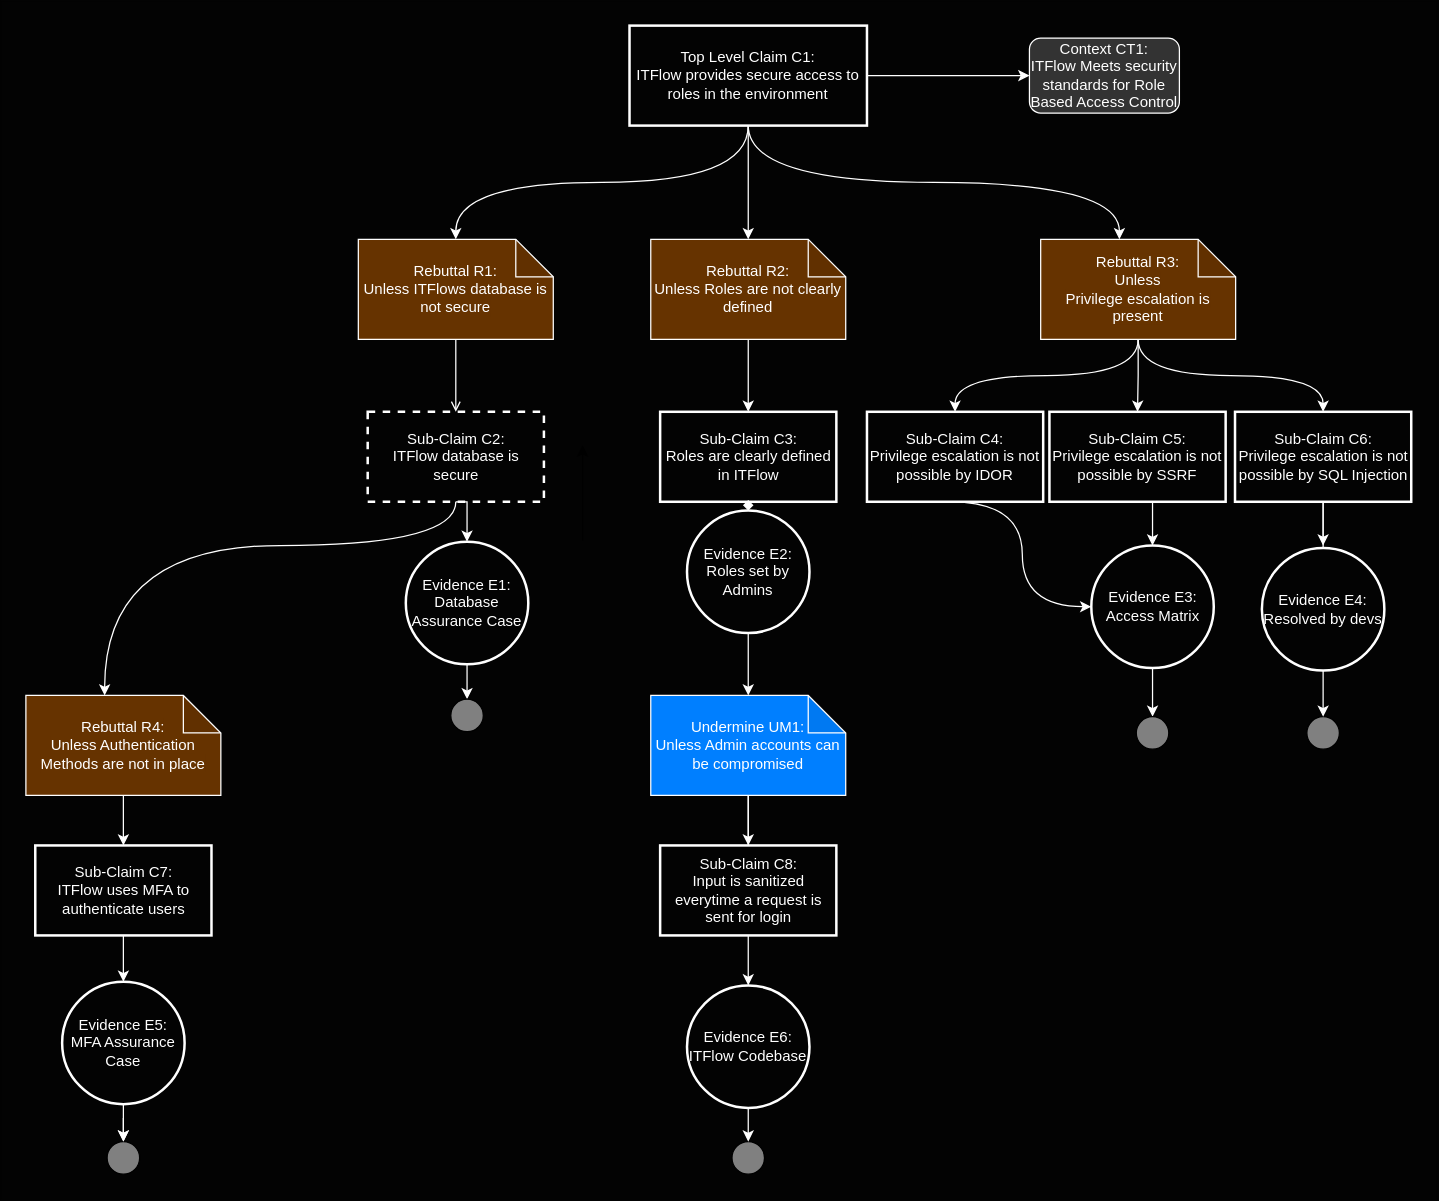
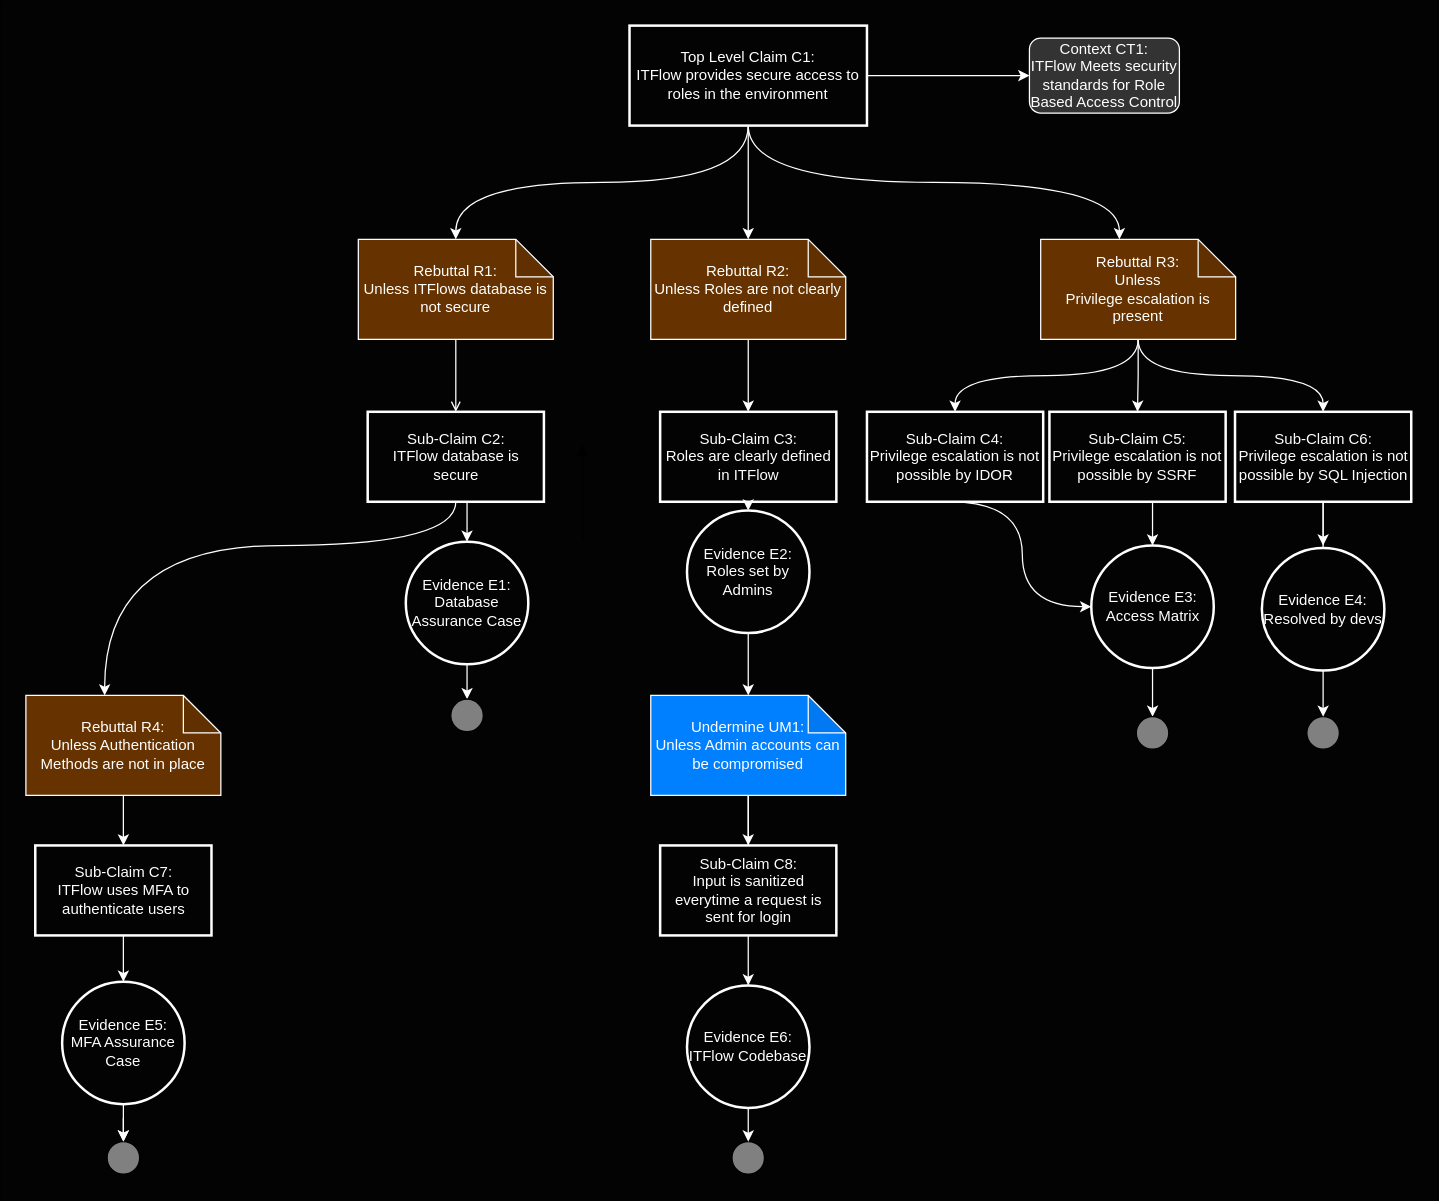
(456, 457) -> (456, 457)
(748, 502) -> (748, 502)
